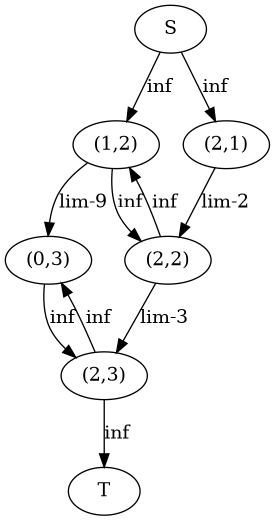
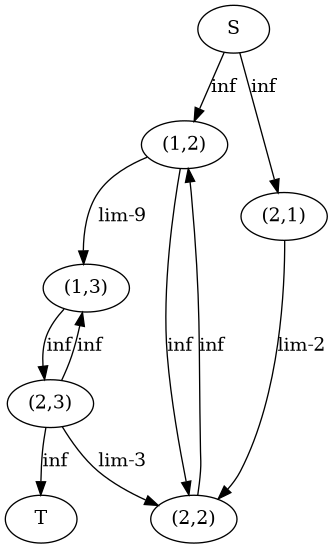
(48, 260) -> (86, 288)
(139, 312) -> (98, 471)
